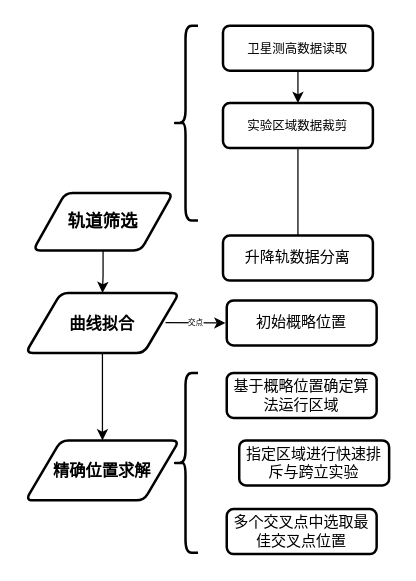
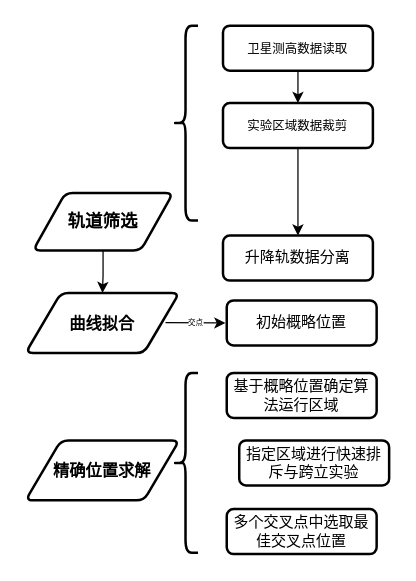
(298, 229) -> (298, 226)
(103, 392) -> none
